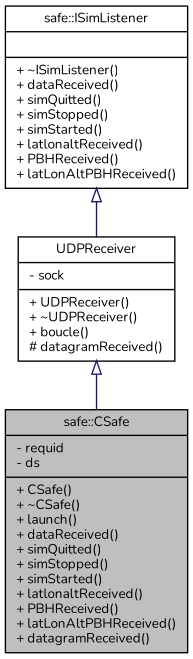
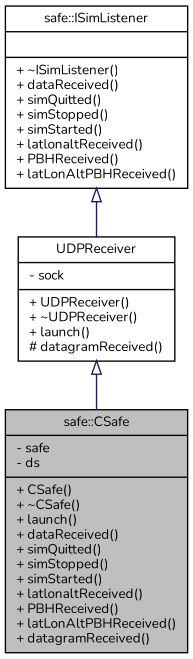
(59, 332) -> (60, 332)
(40, 448) -> (33, 448)
